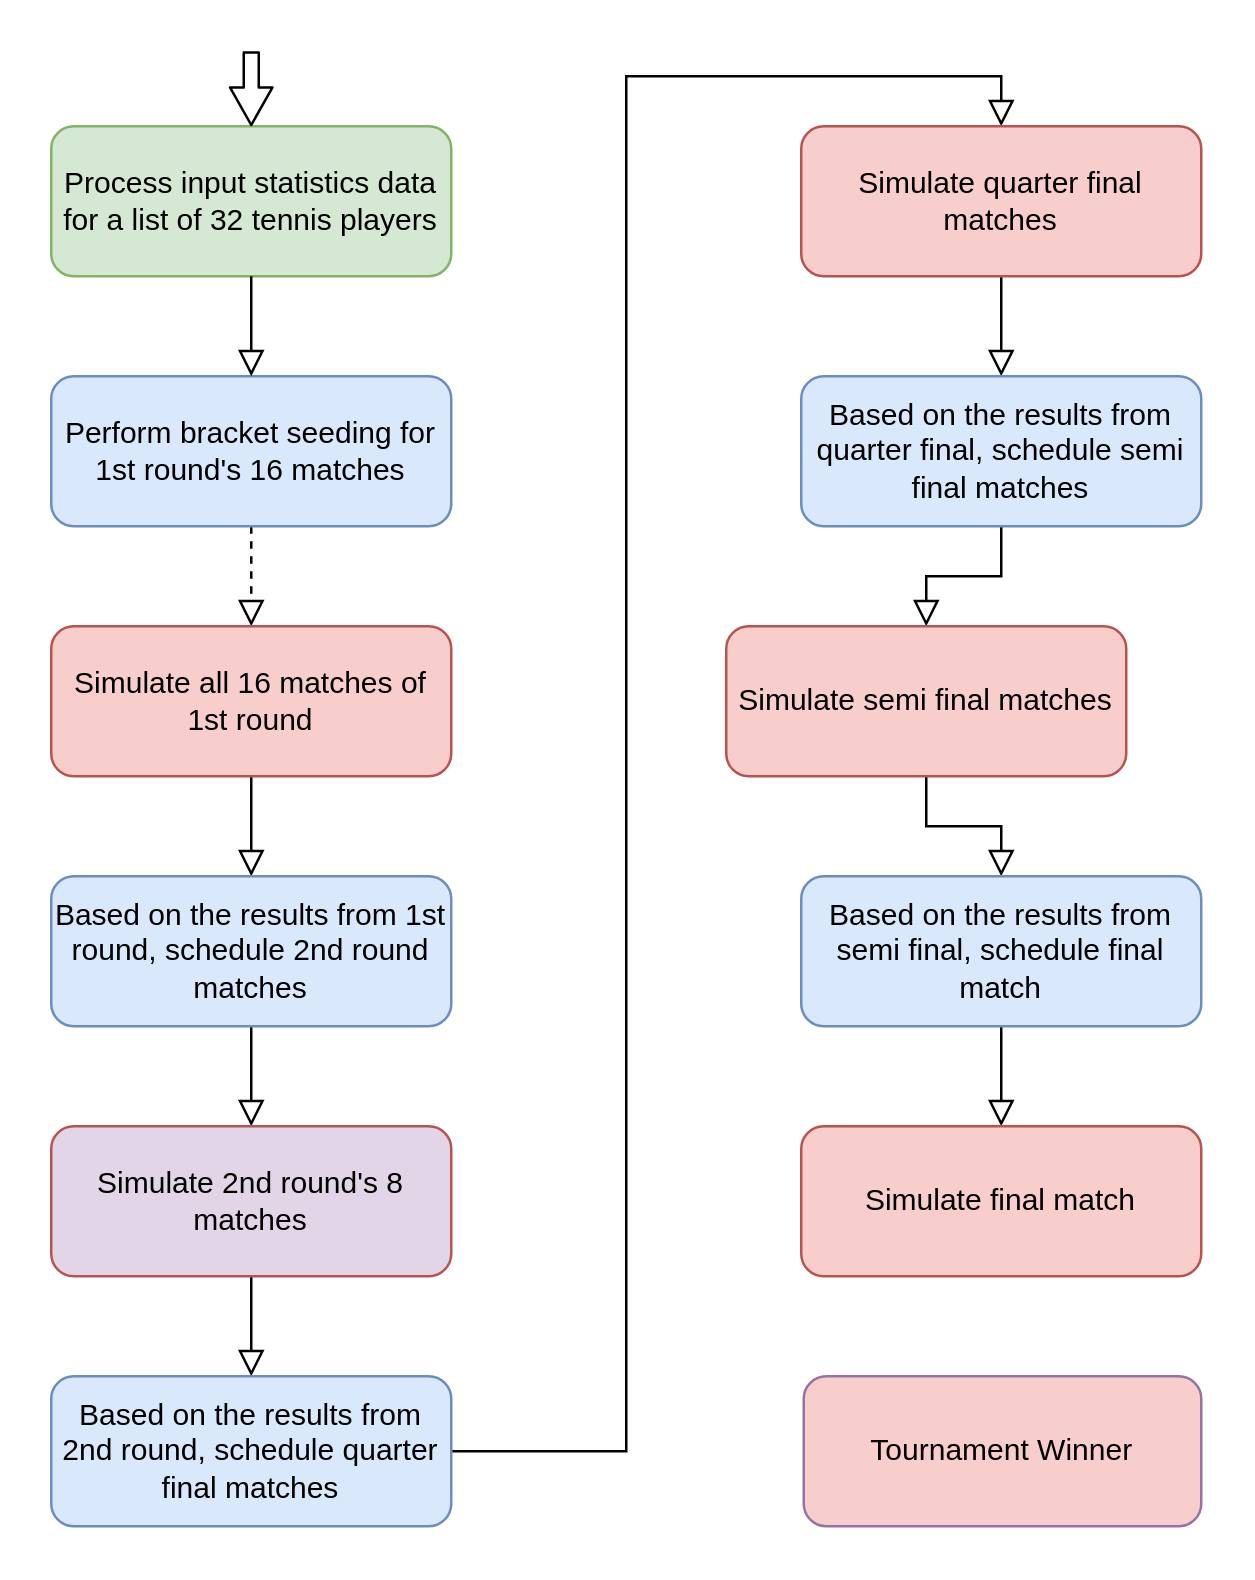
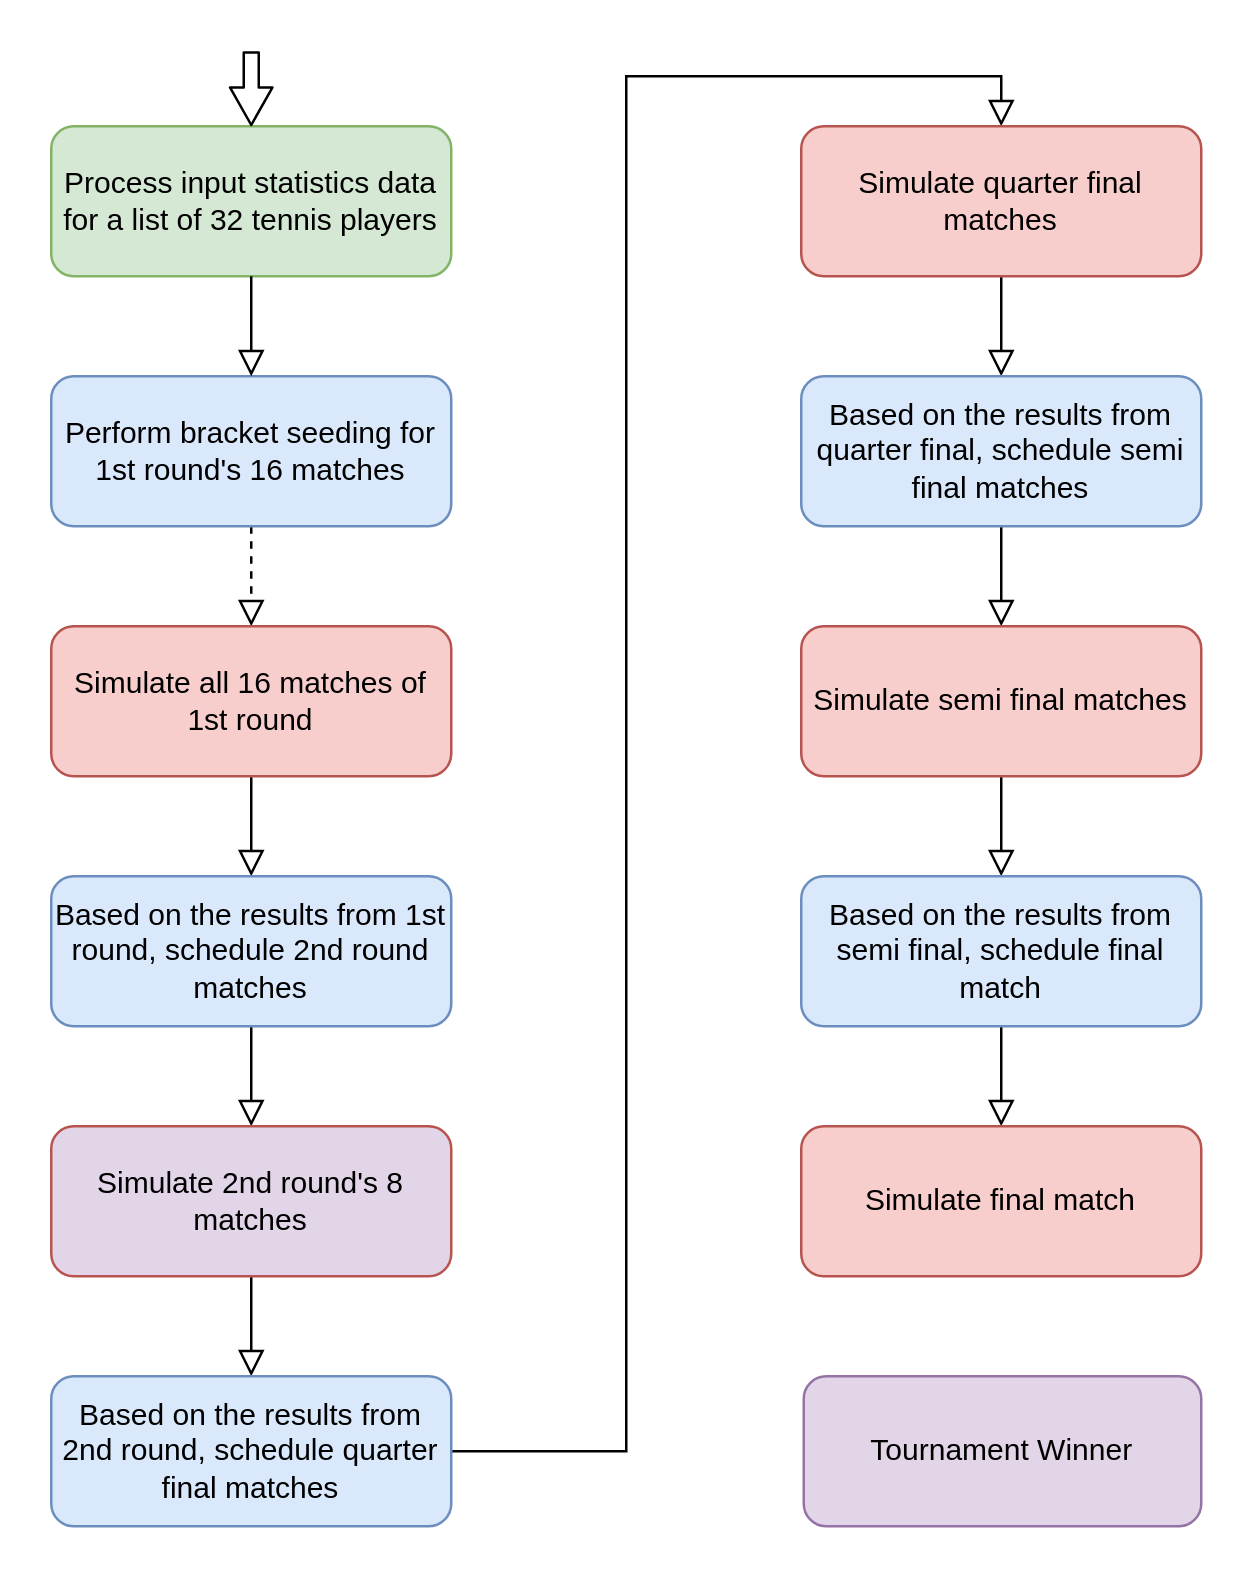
(926, 701) -> (1001, 701)
(1003, 1451) -> (1003, 1451)
